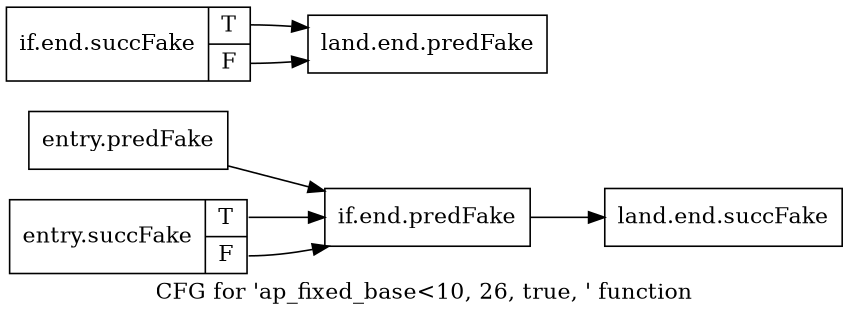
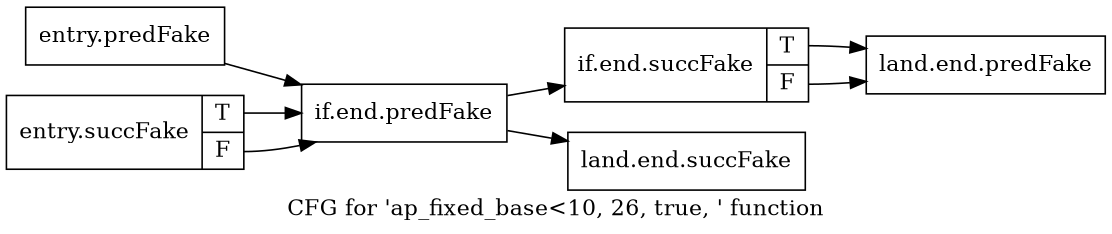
none -> (528, 92)
